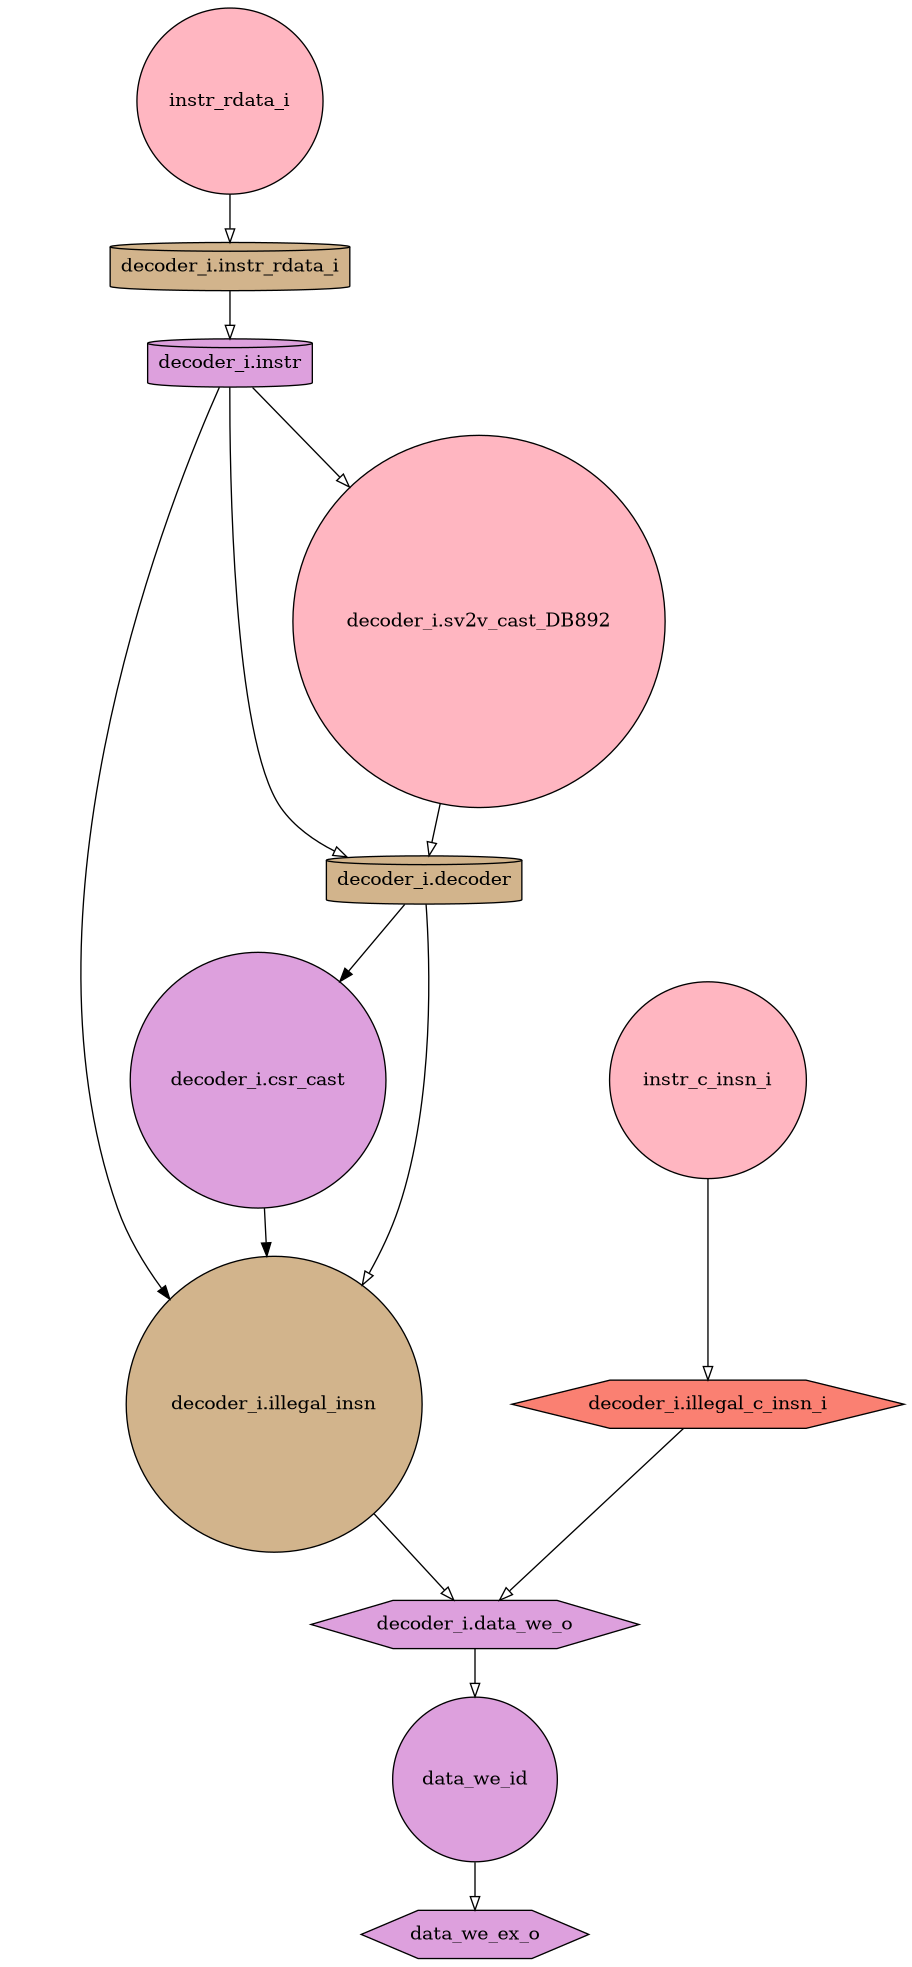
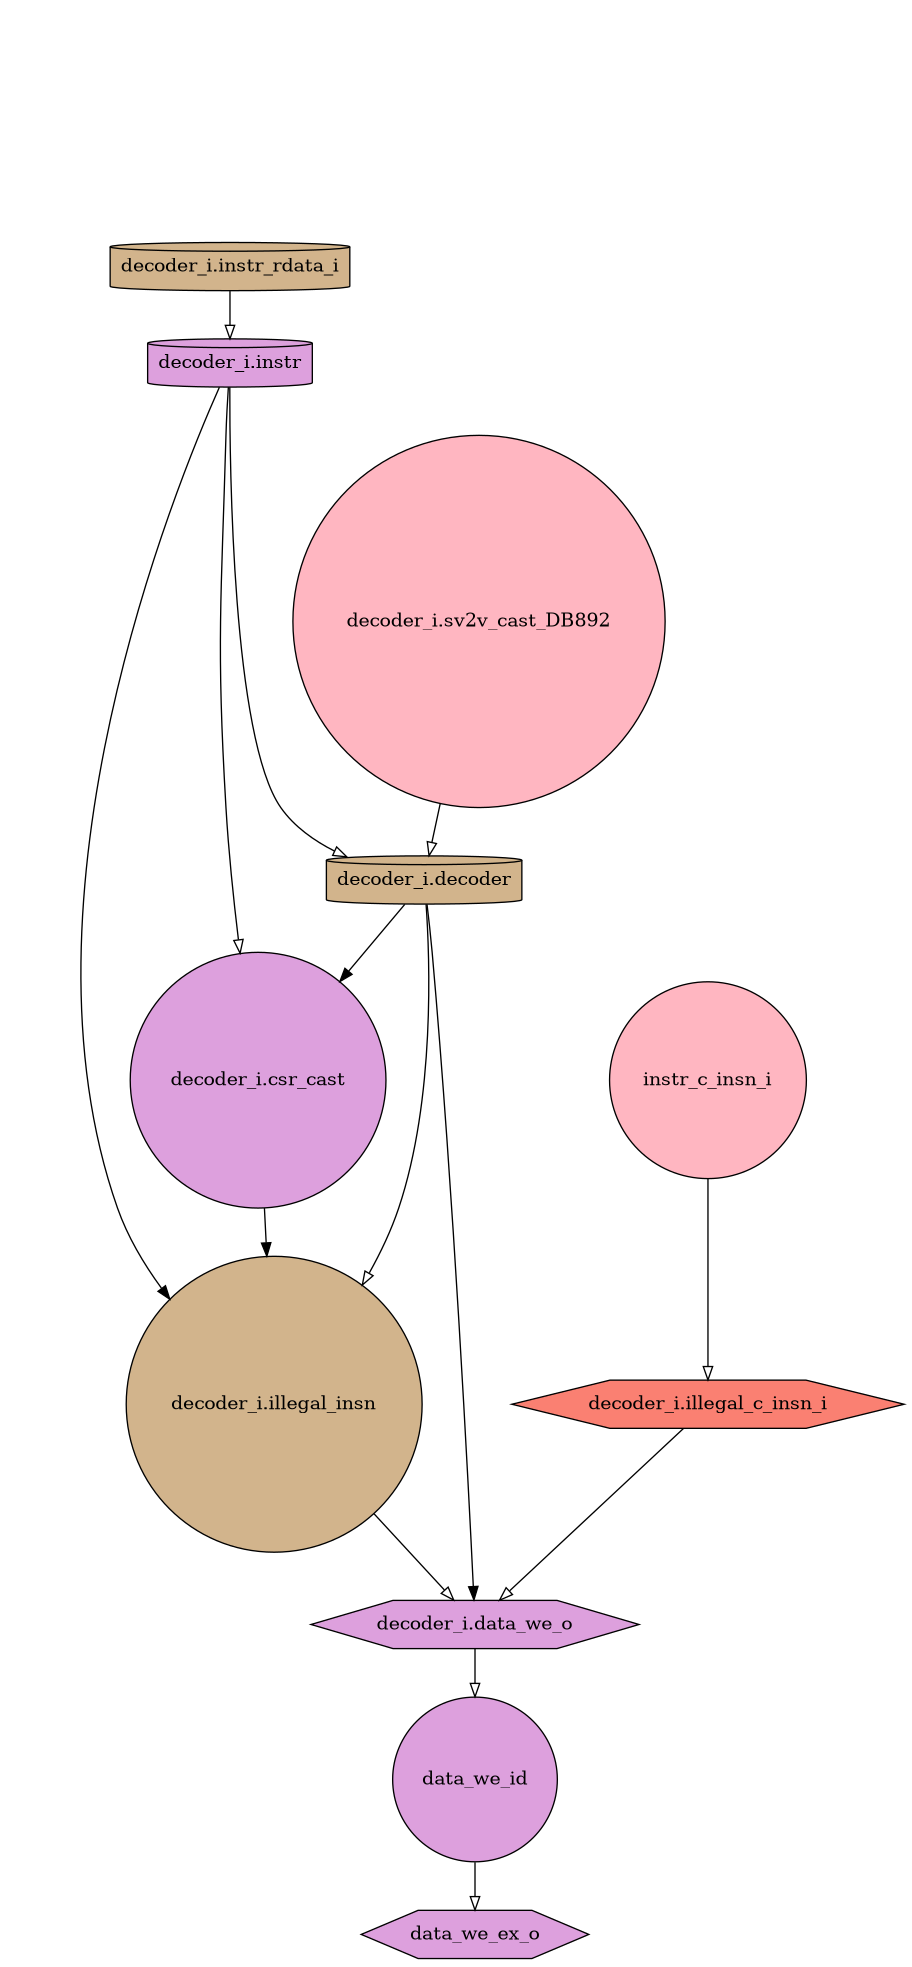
(230, 101) -> none
(296, 432) -> (220, 664)
none -> (454, 1245)
